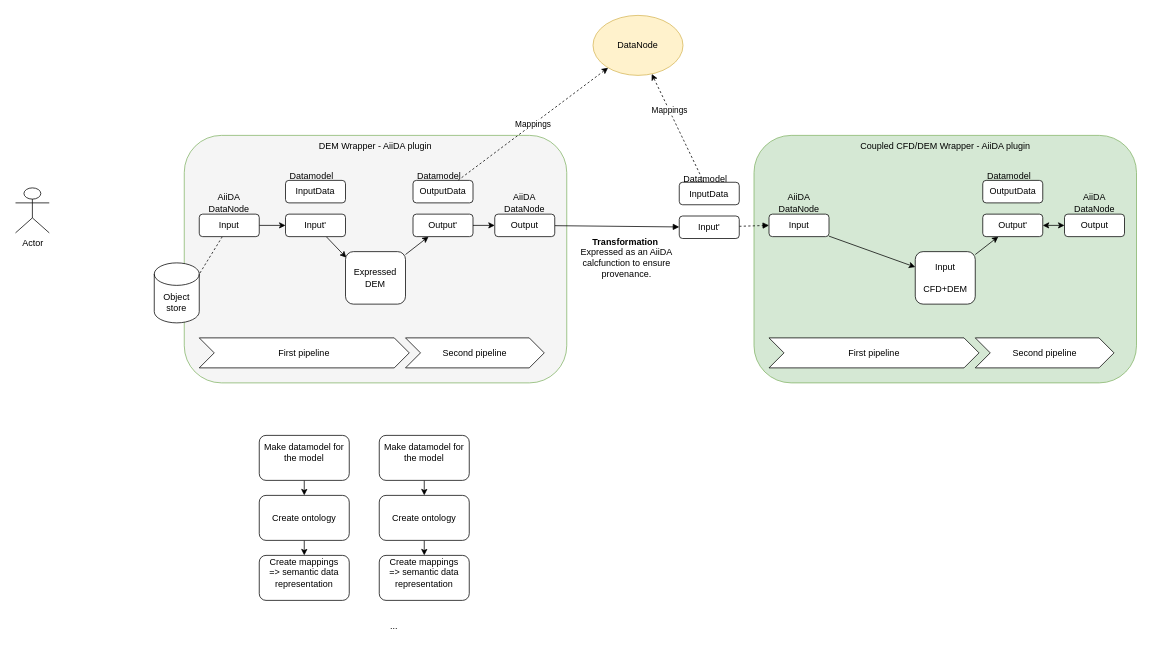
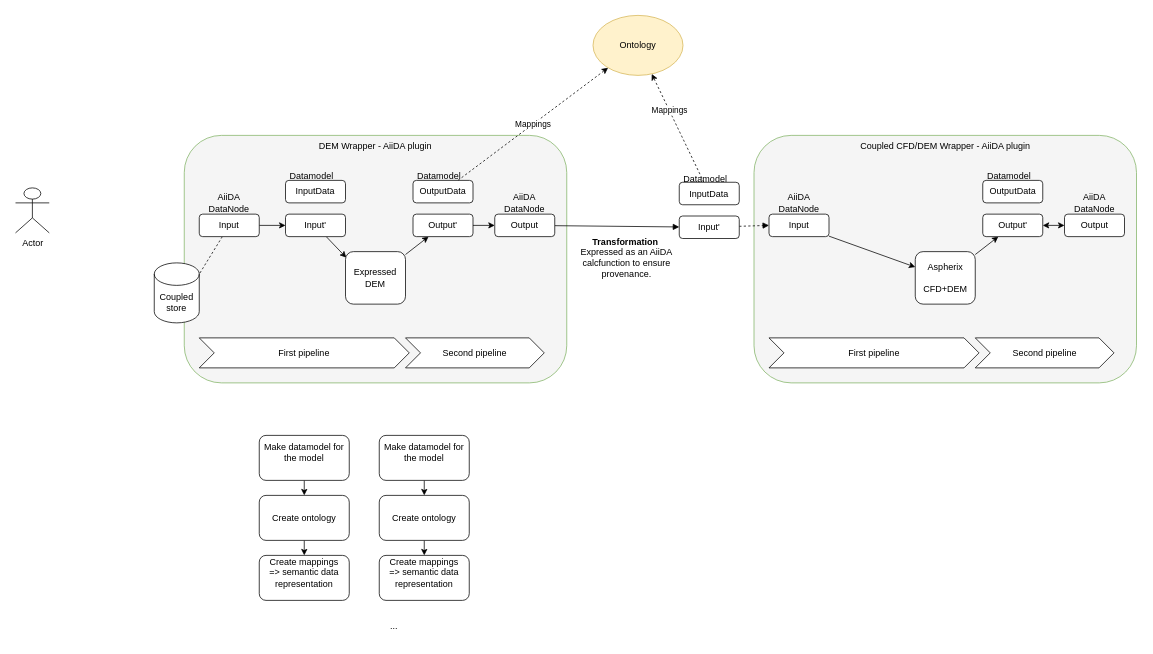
(638, 45) -> (638, 45)
(945, 146) -> (945, 146)
(945, 278) -> (945, 278)
(177, 303) -> (177, 303)
